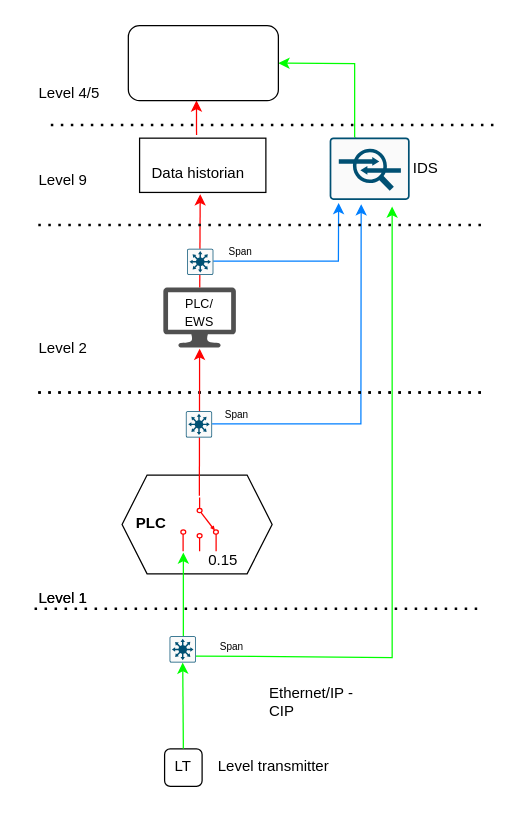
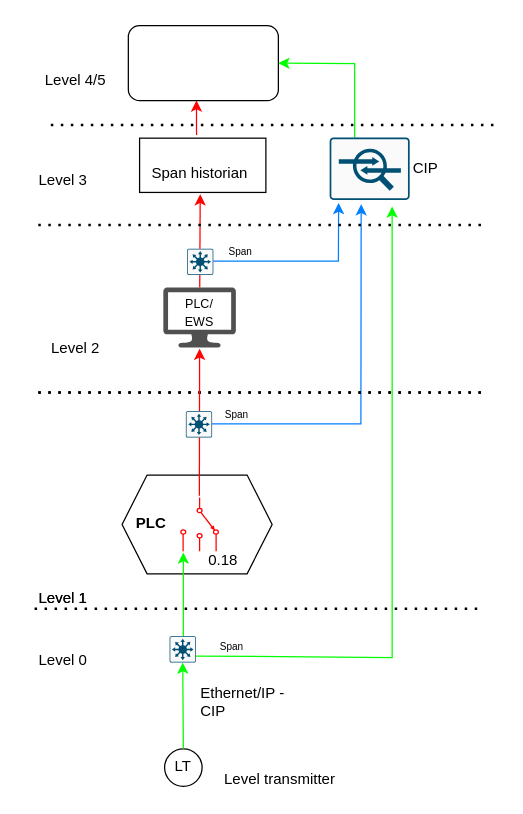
(69, 94) -> (76, 81)
(426, 168) -> (426, 168)
(201, 173) -> (201, 173)
(63, 181) -> (63, 181)
(63, 349) -> (76, 349)
(223, 561) -> (223, 561)
none -> (63, 661)
(314, 702) -> (245, 702)
(183, 767) -> (183, 767)
(279, 767) -> (285, 780)
